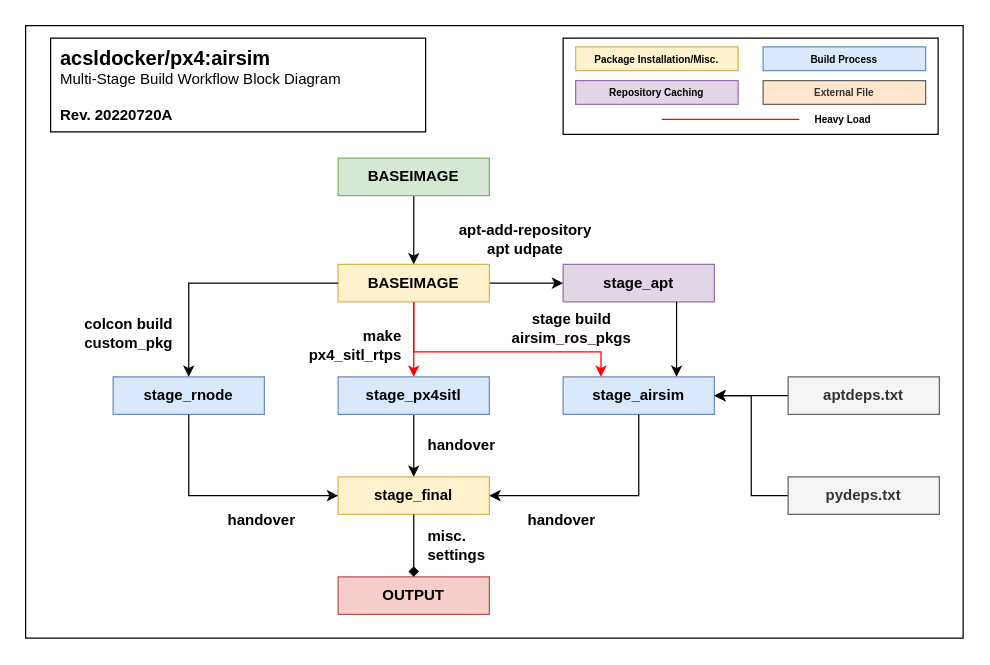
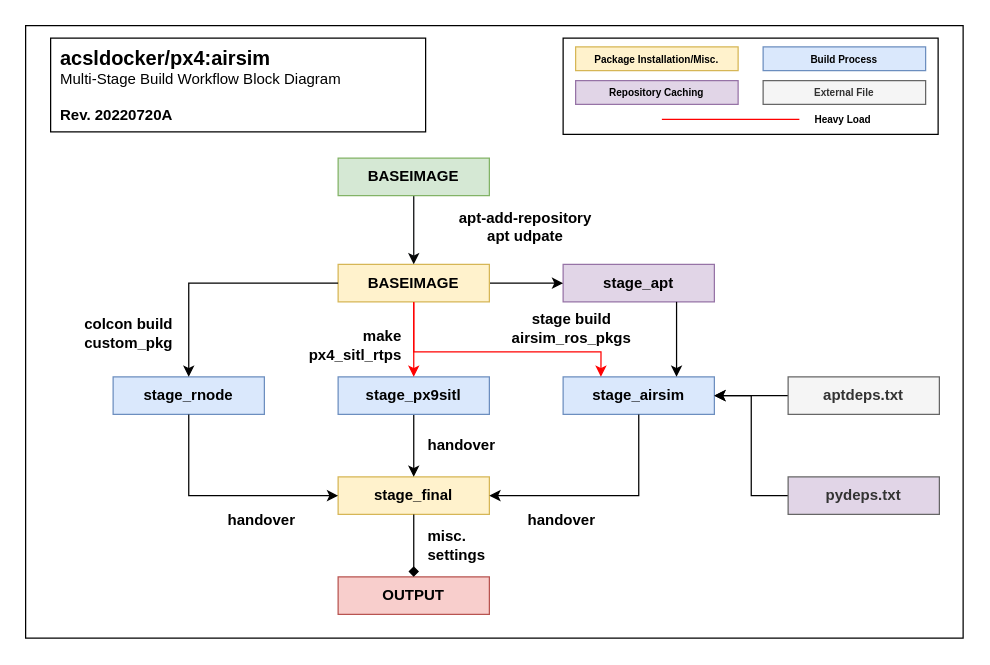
(844, 93) -> (844, 93)
(526, 239) -> (526, 227)
(414, 396) -> (414, 396)
(864, 496) -> (864, 496)
